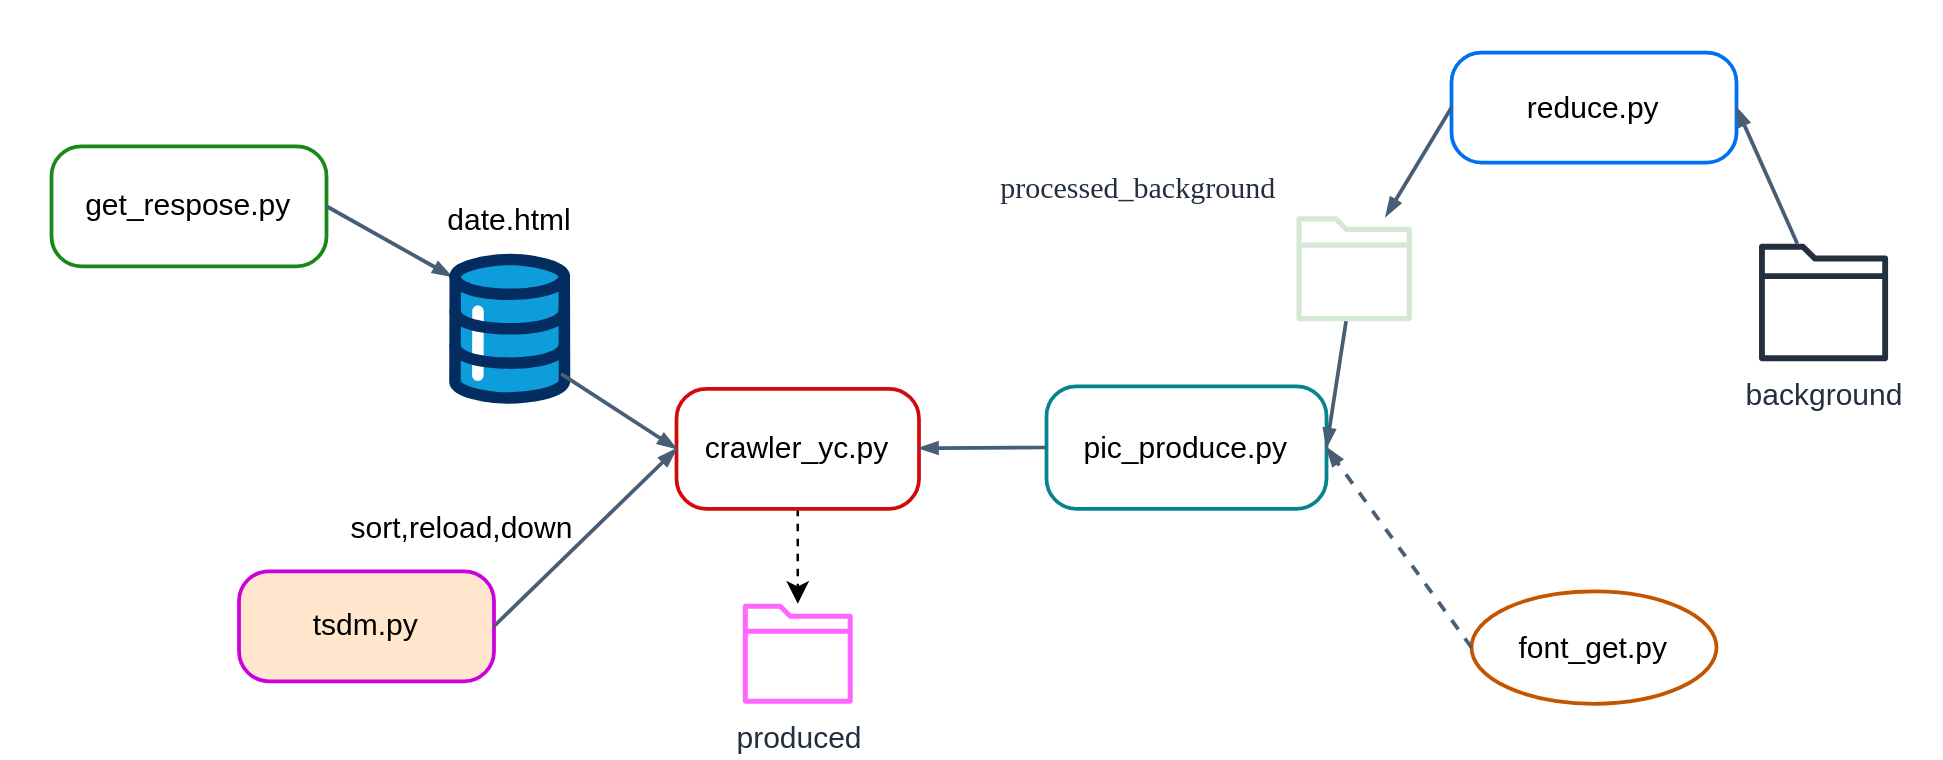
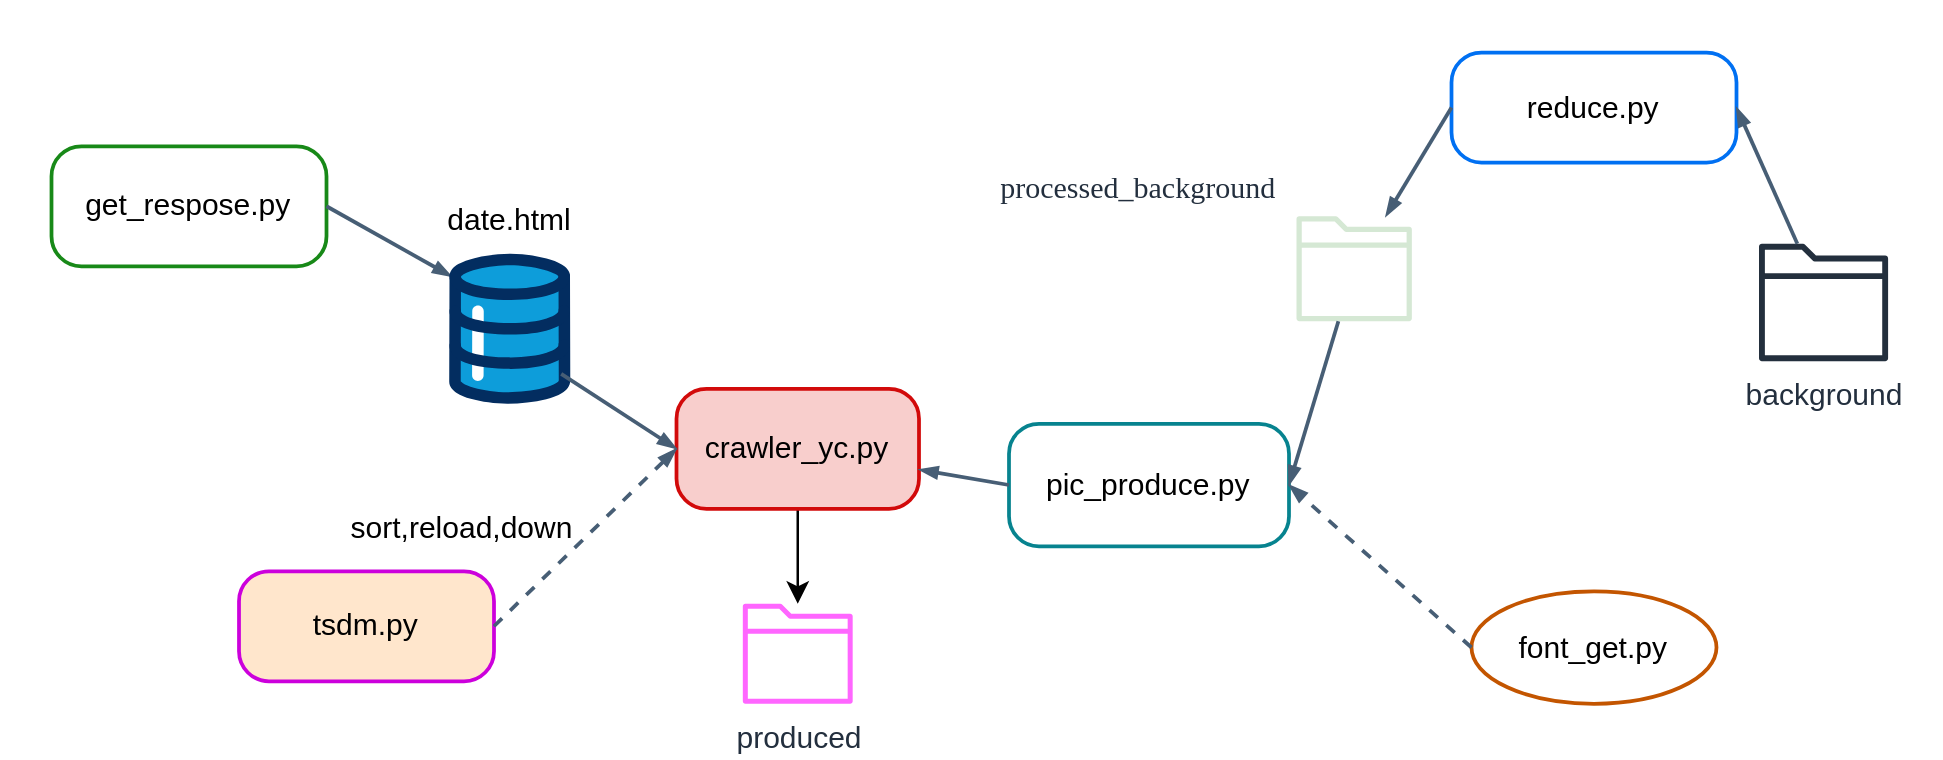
(1186, 448) -> (1149, 485)
(798, 449) -> (798, 449)
(576, 546) -> (576, 546)
(798, 549) -> (798, 549)
